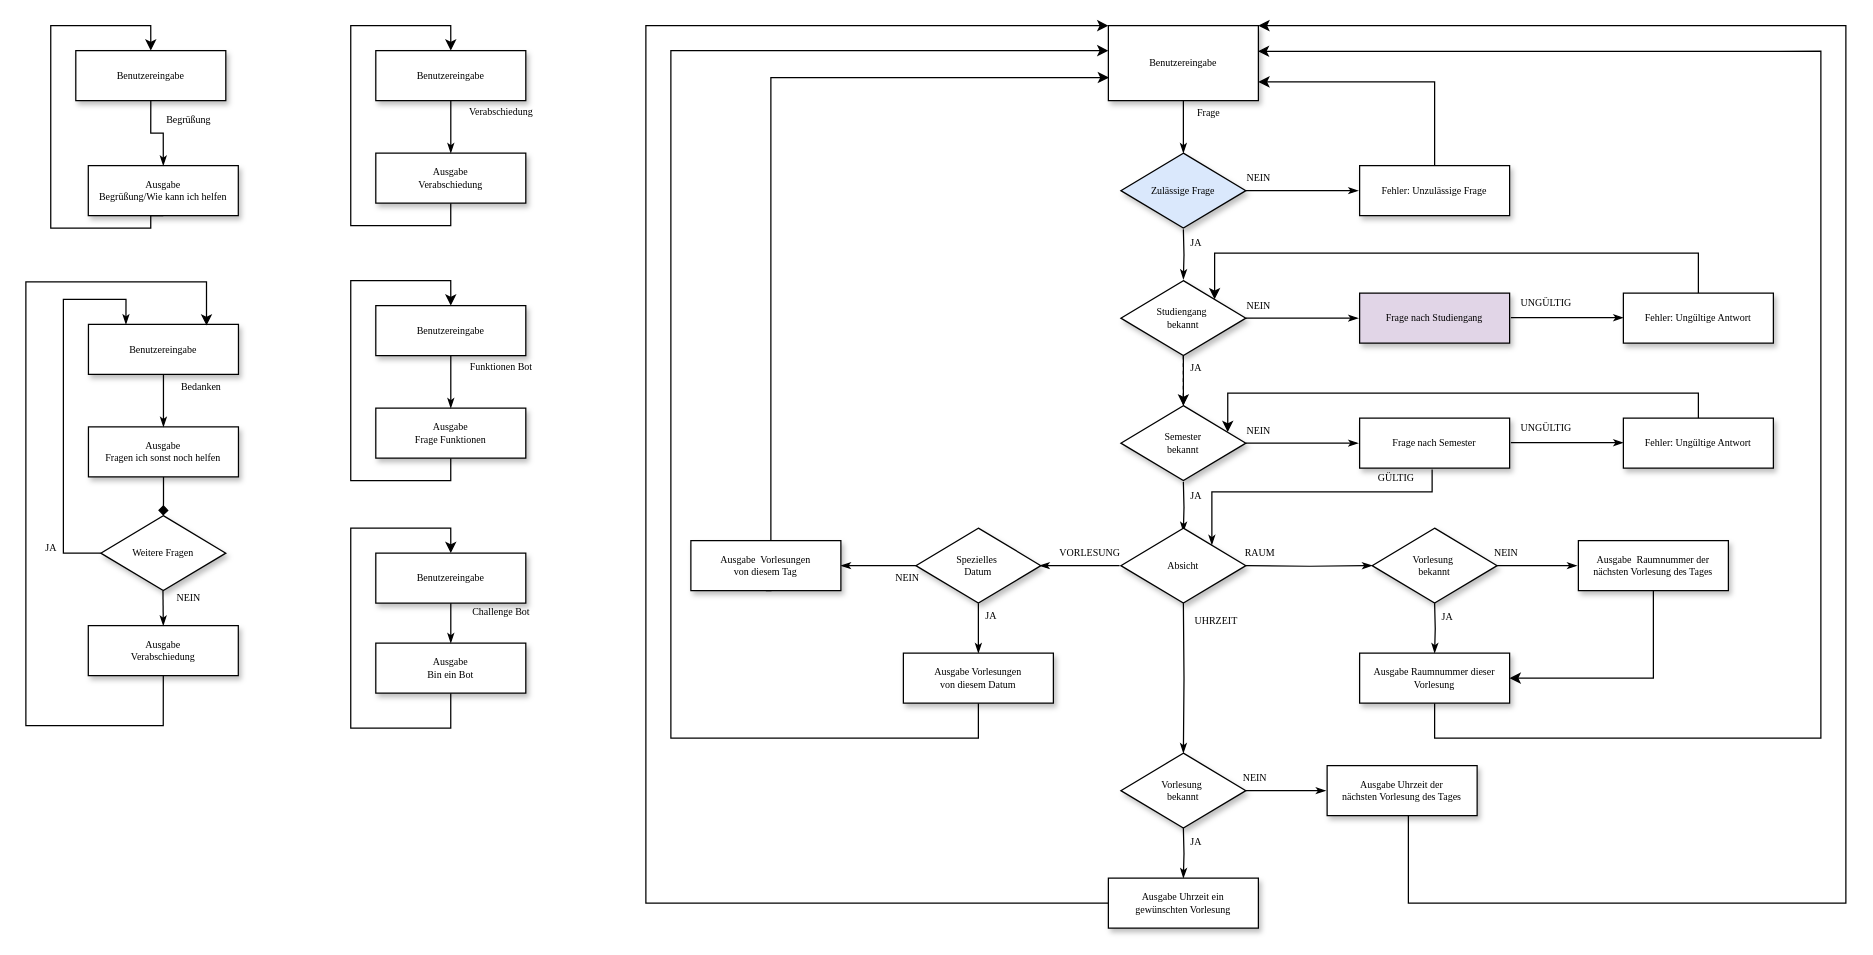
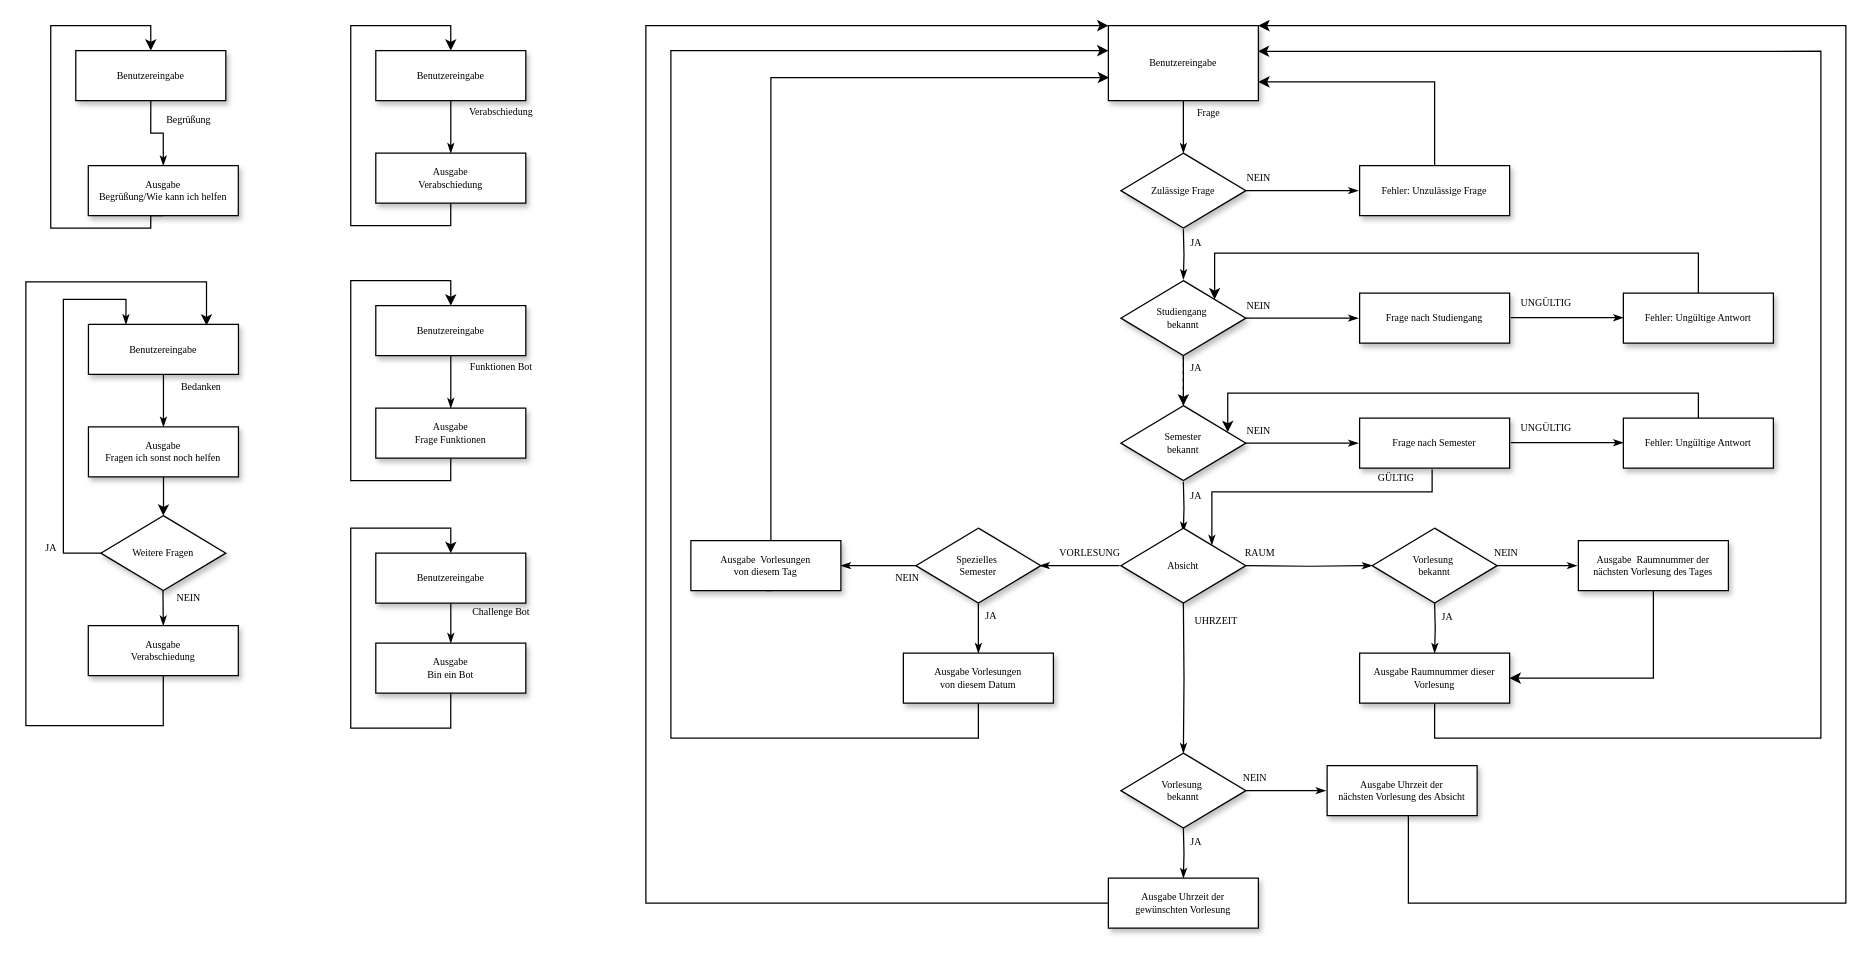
(1183, 191) -> (1183, 191)
(1434, 318) -> (1434, 318)
(163, 505) -> (163, 505)
(978, 566) -> (978, 566)
(1402, 791) -> (1402, 791)
(1183, 903) -> (1183, 903)
